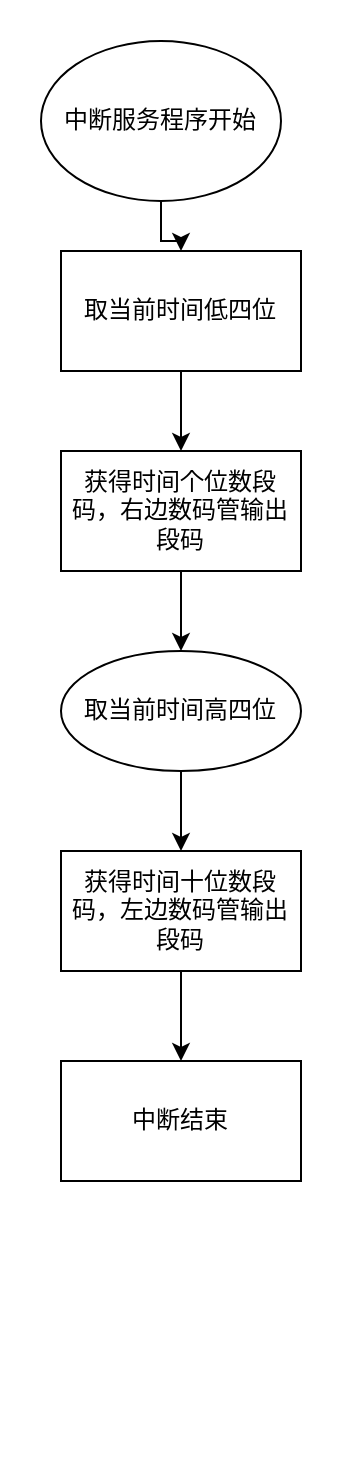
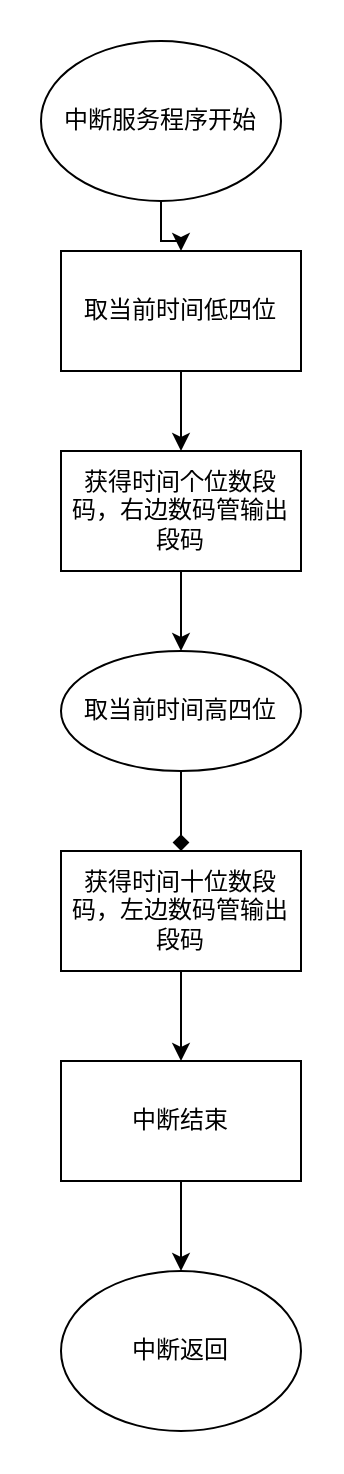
(181, 836) -> (181, 835)
none -> (181, 1219)
none -> (181, 1351)
